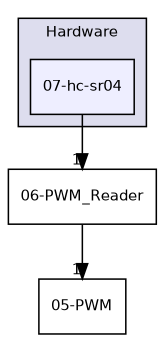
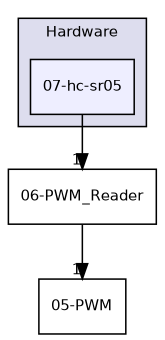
(82, 87) -> (82, 87)
